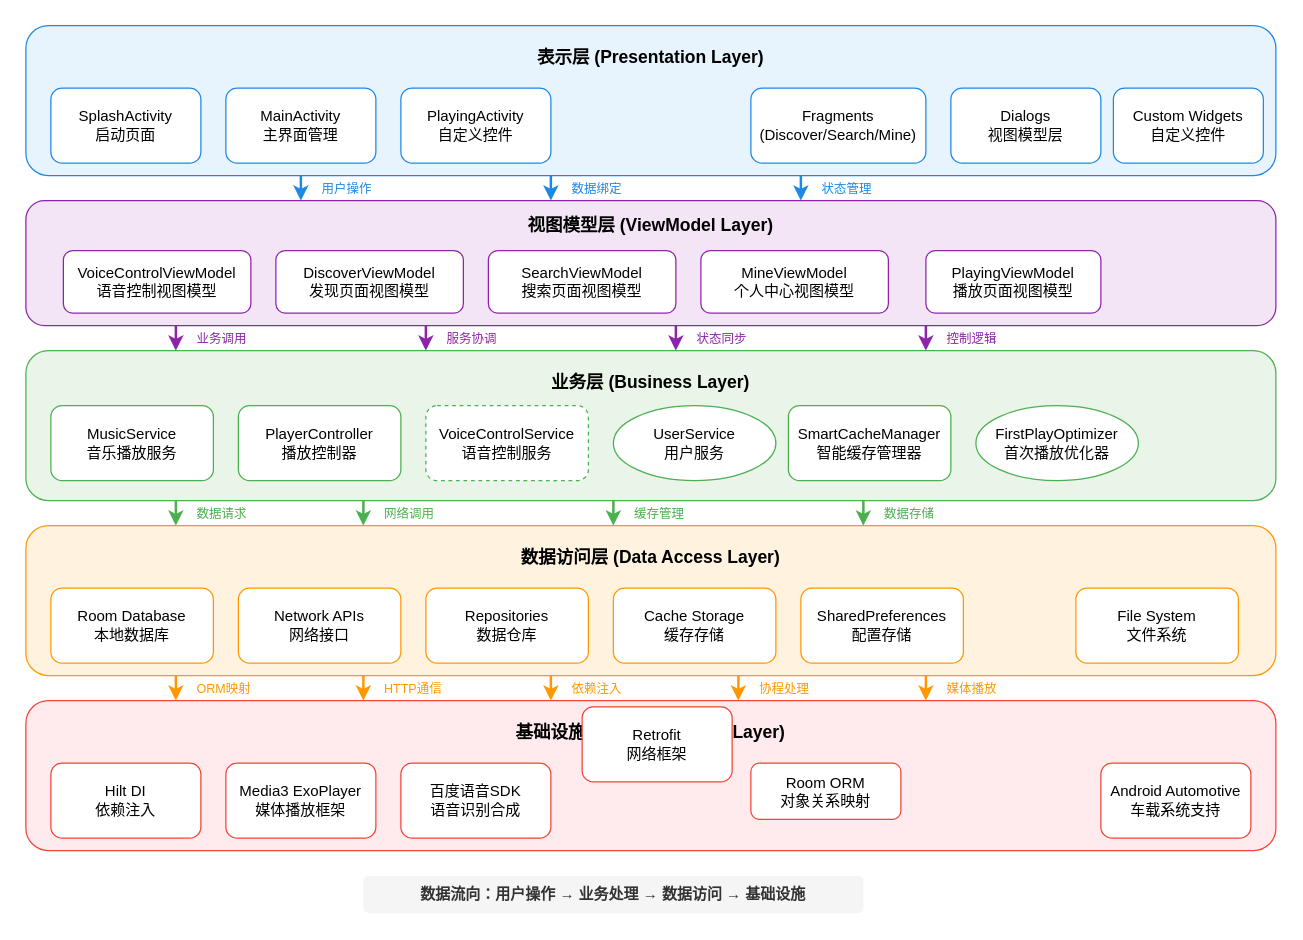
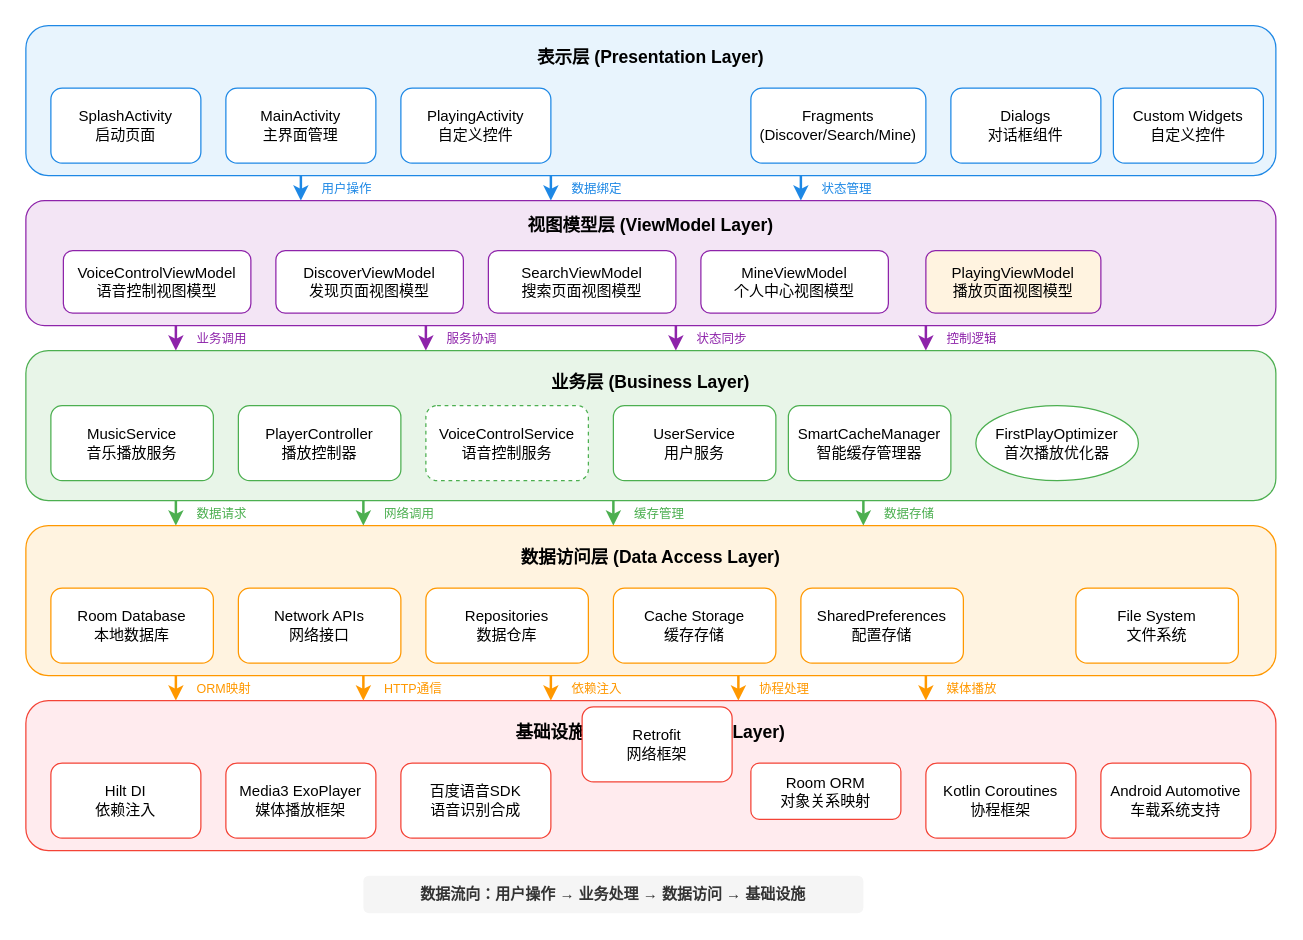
(1026, 126) -> (1026, 126)
(1013, 282) -> (1013, 282)
(694, 443) -> (694, 443)
none -> (1001, 801)
